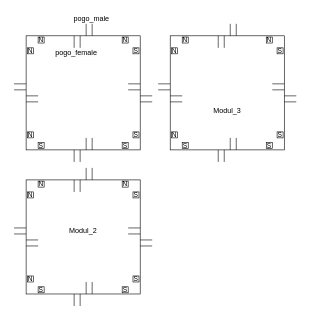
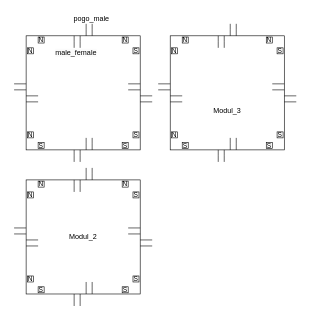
(76, 58) -> (76, 53)
(83, 231) -> (83, 237)
